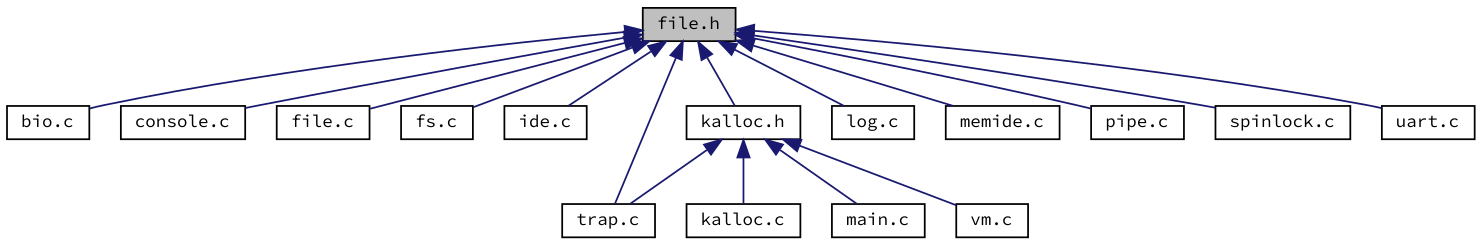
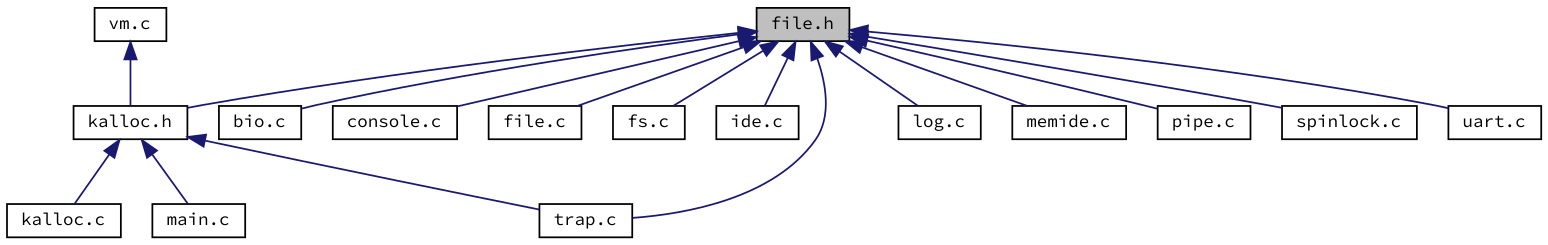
(878, 175) -> (130, 83)
